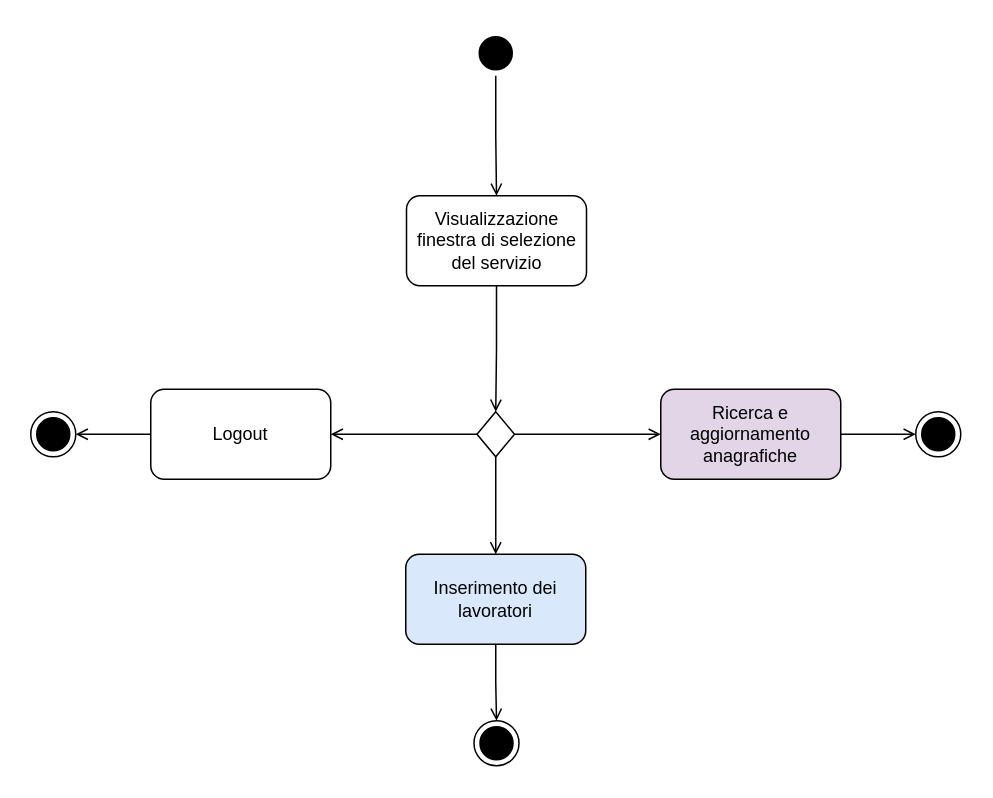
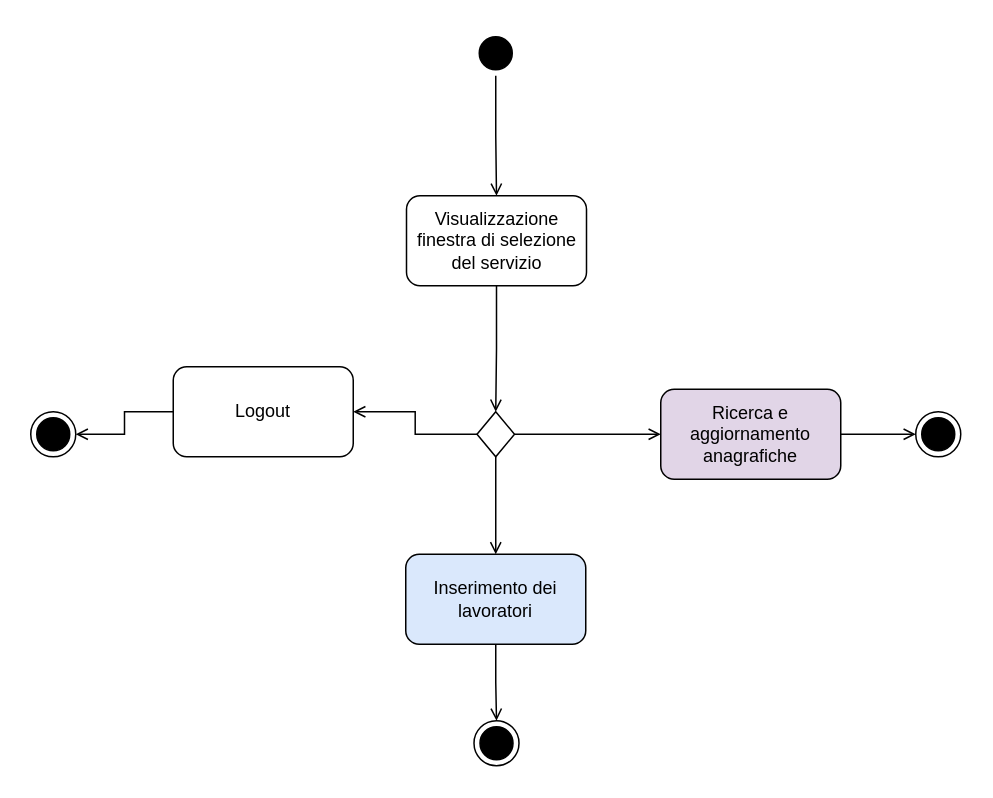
(241, 434) -> (263, 412)
